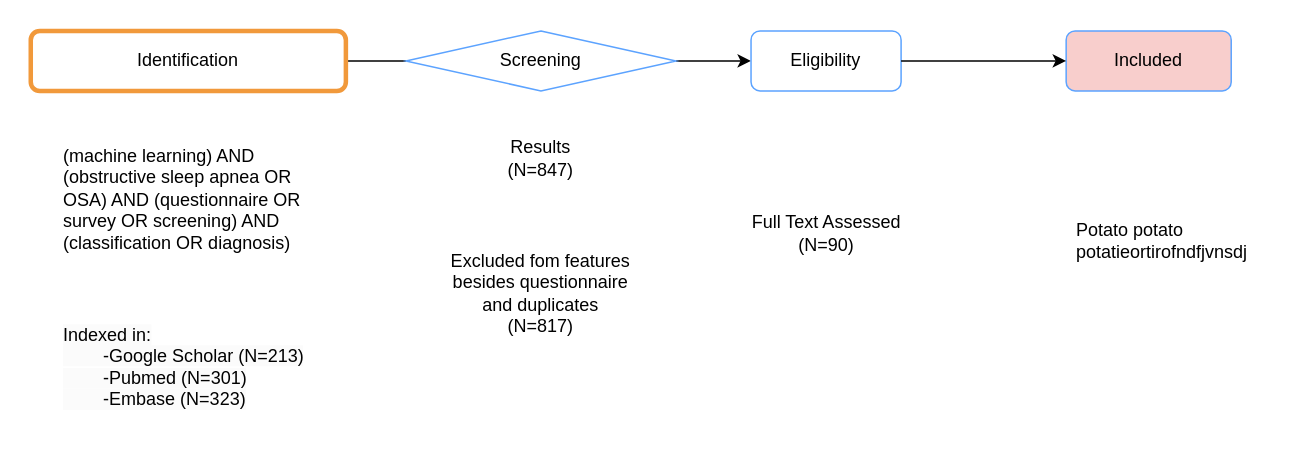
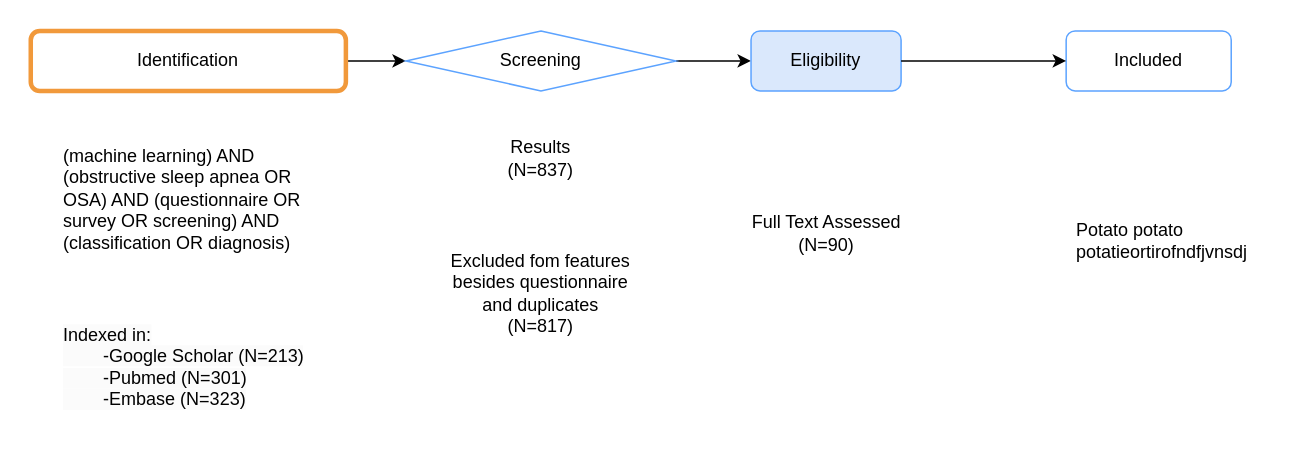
(398, 61) -> (394, 61)
(826, 61) -> (826, 61)
(1148, 61) -> (1148, 61)
(541, 158) -> (541, 158)
